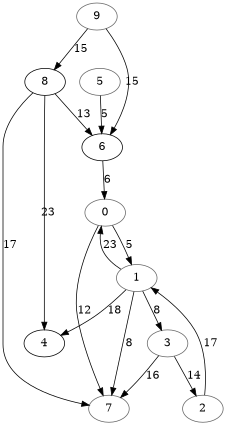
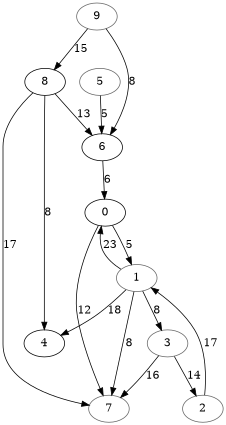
(132, 82) -> (132, 82)
(48, 213) -> (48, 213)
(105, 213) -> (105, 213)
